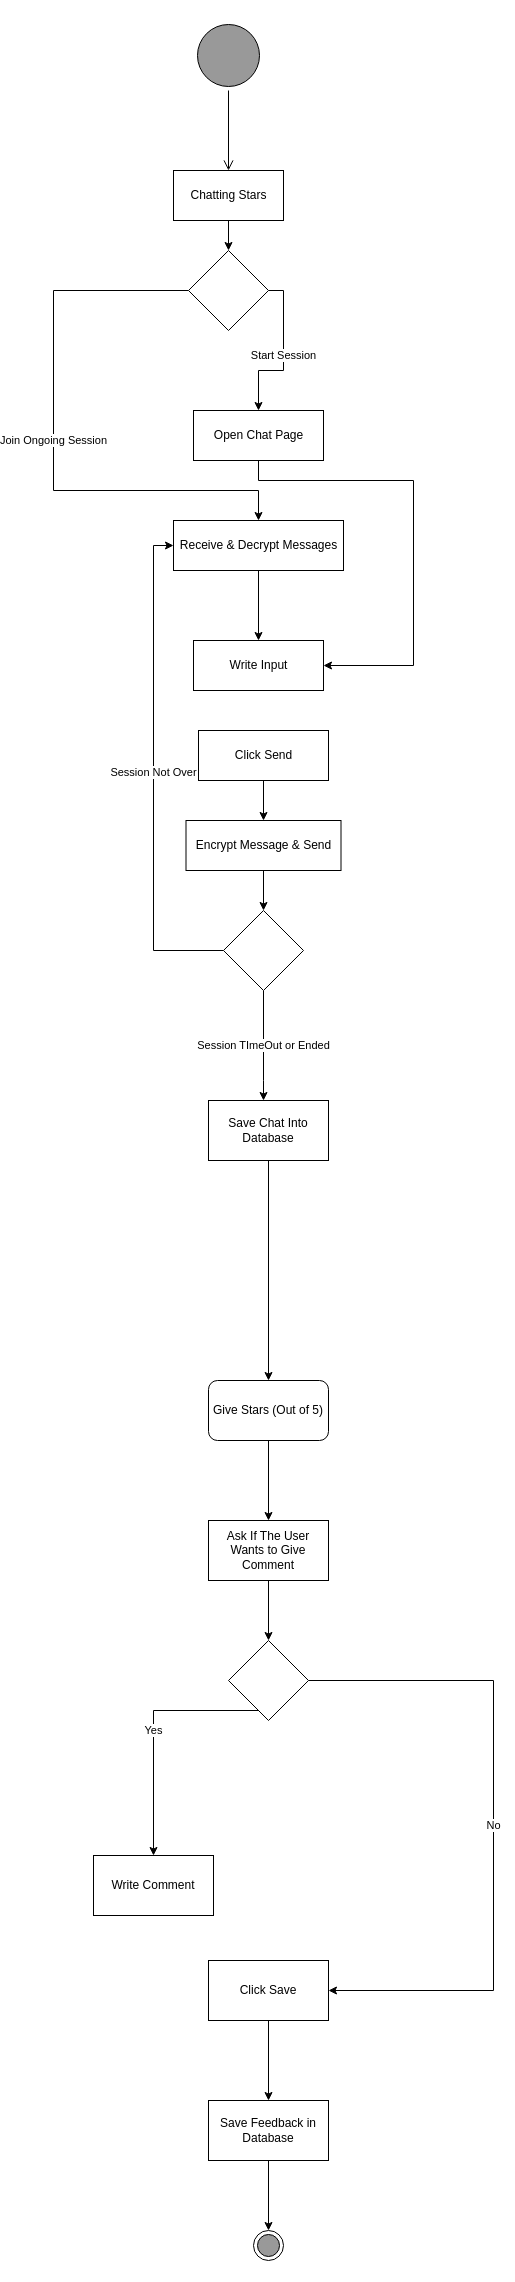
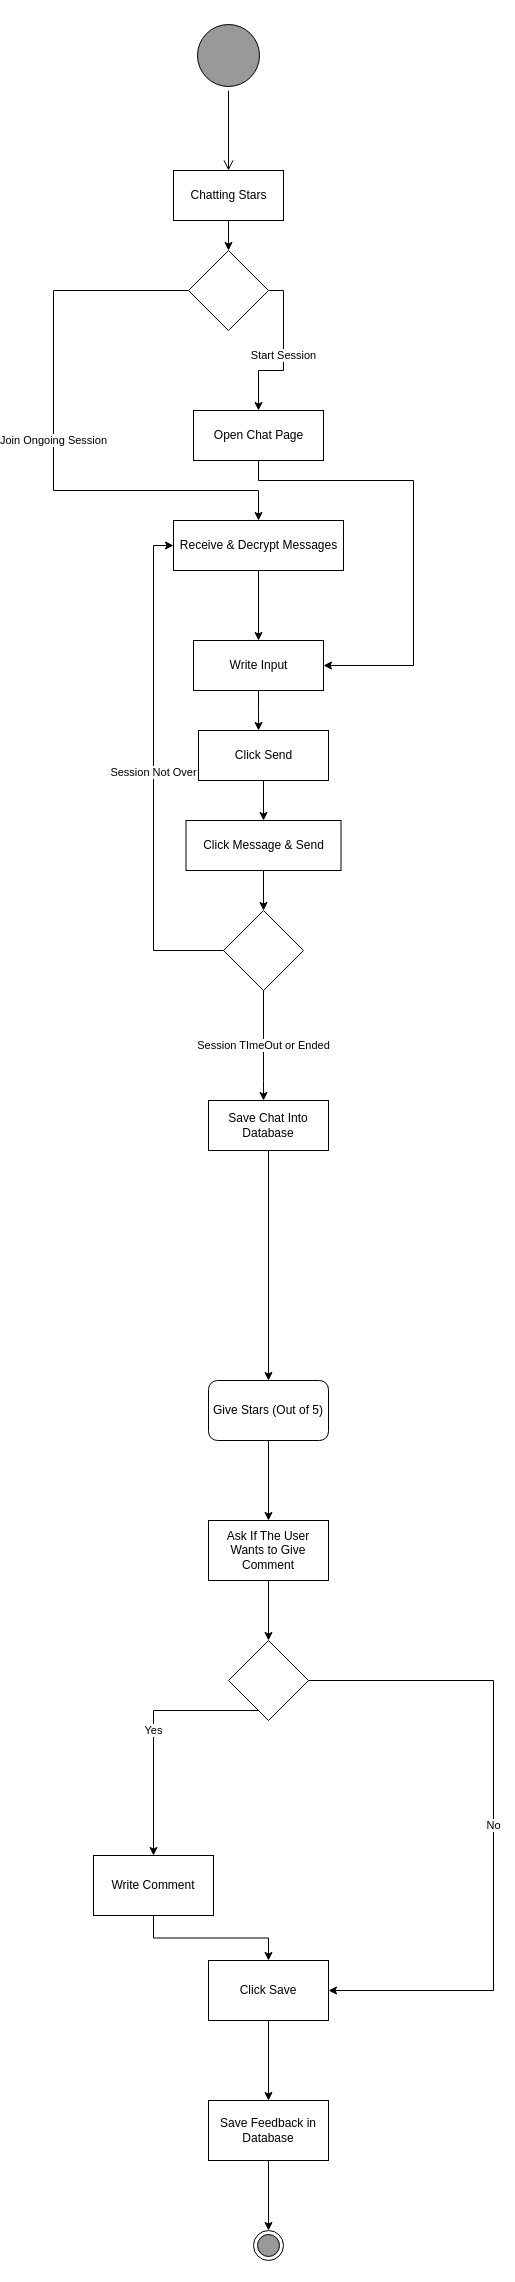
none -> (259, 707)
(264, 846) -> (264, 846)
(269, 1131) -> (269, 1126)
none -> (208, 1938)
